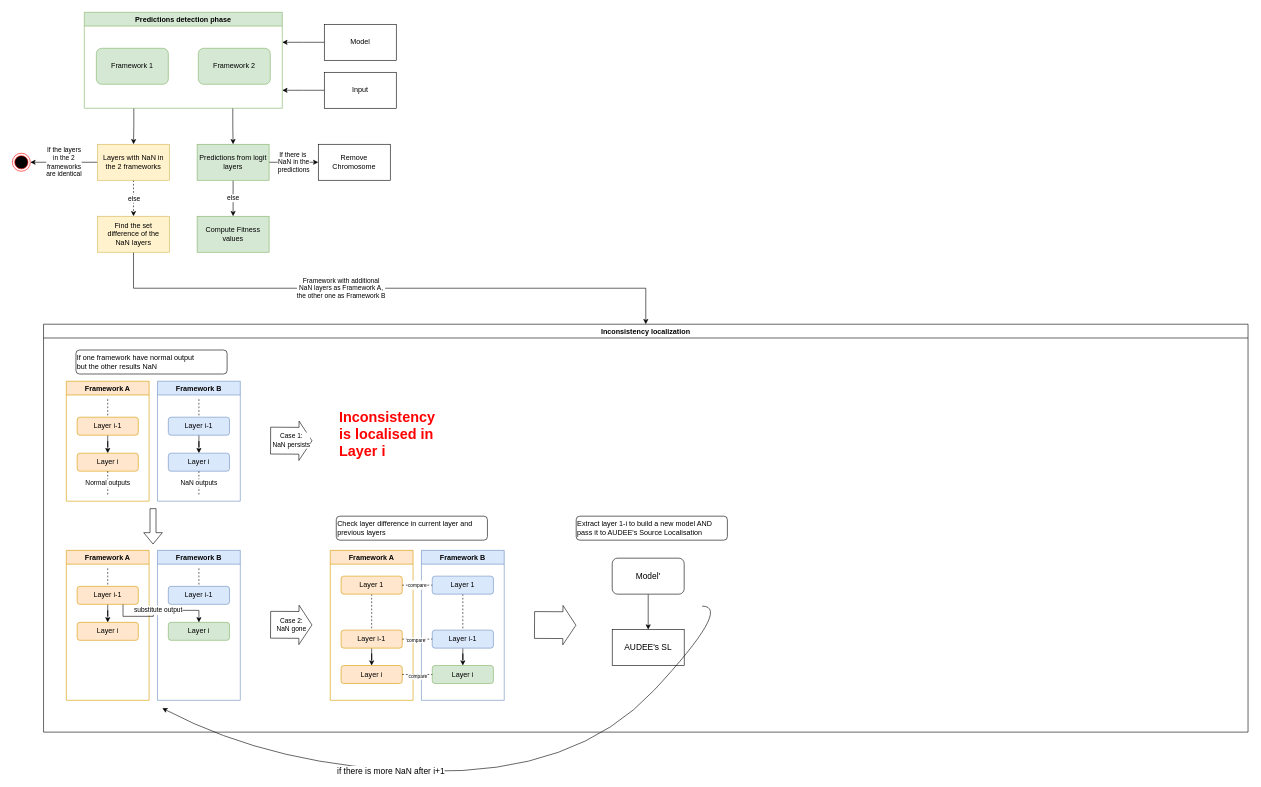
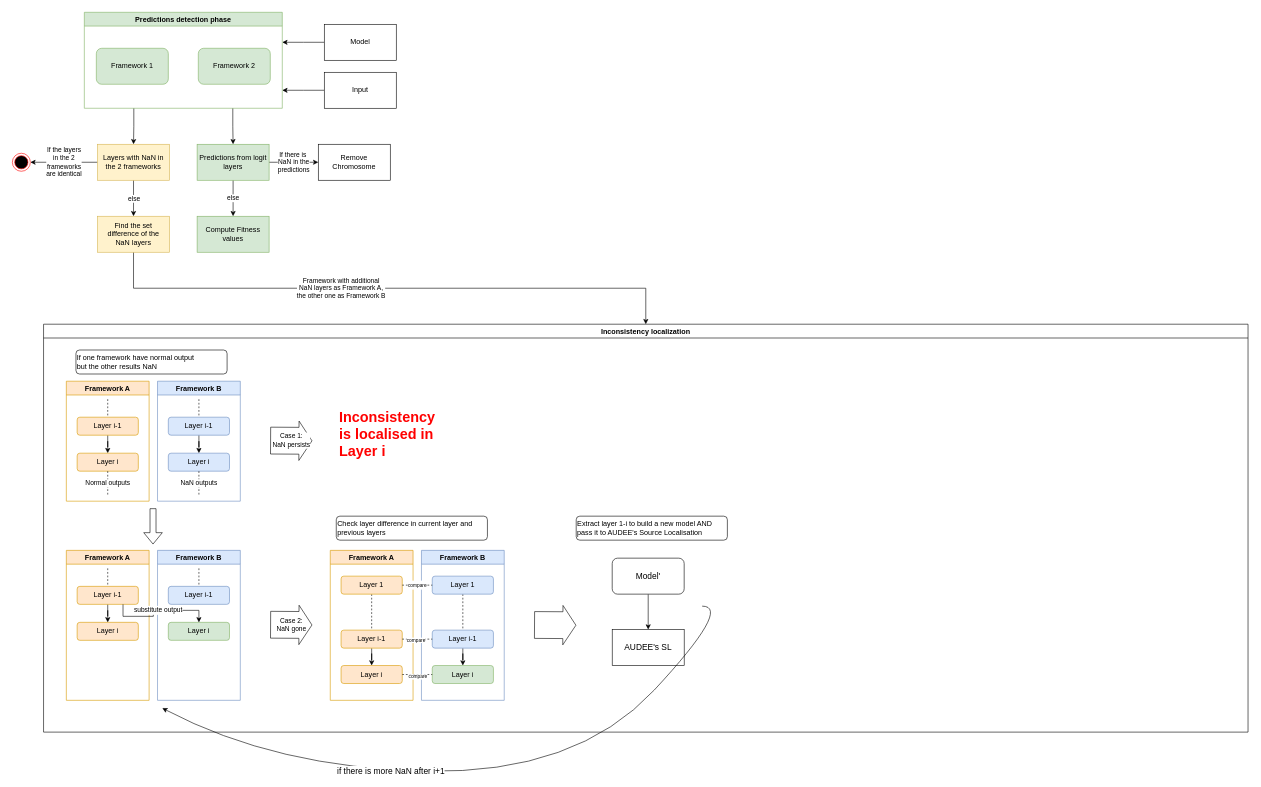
(134, 196) -> (134, 196)
